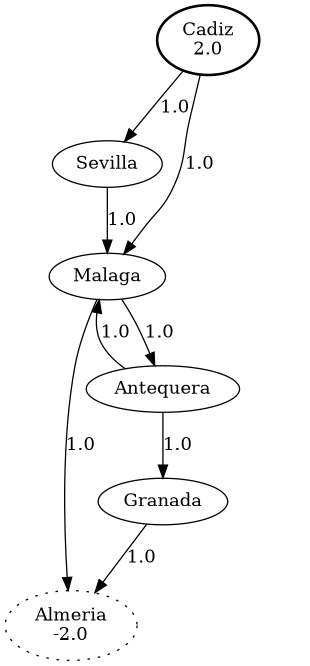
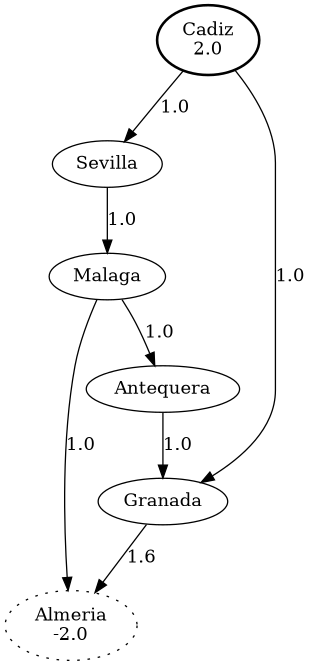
(181, 166) -> (275, 280)
(102, 345) -> none
(142, 558) -> (142, 558)
